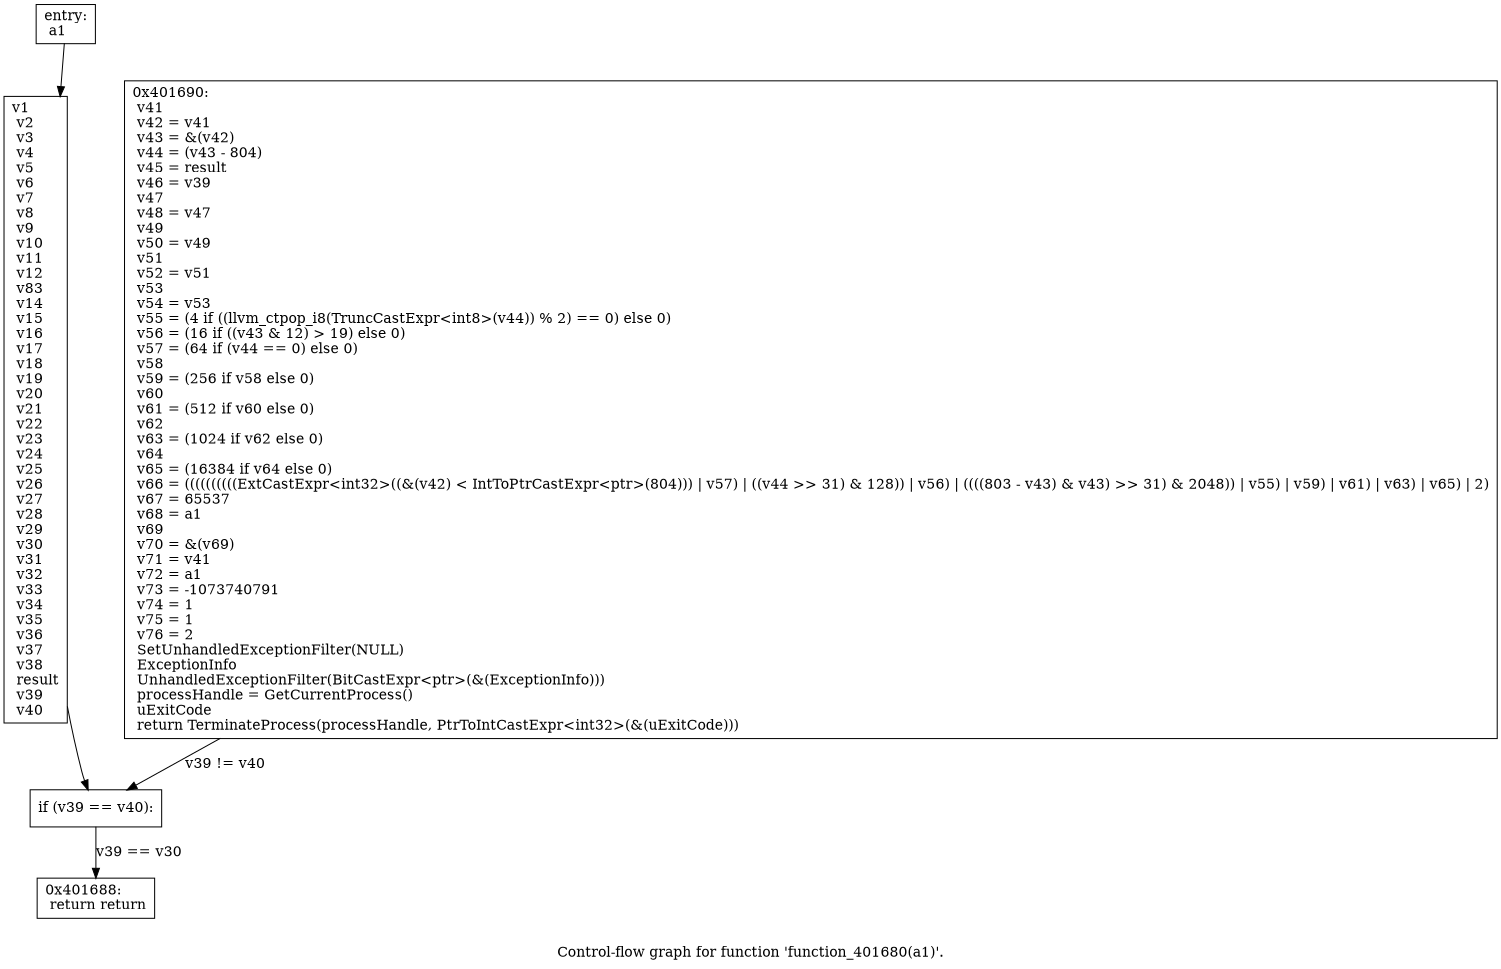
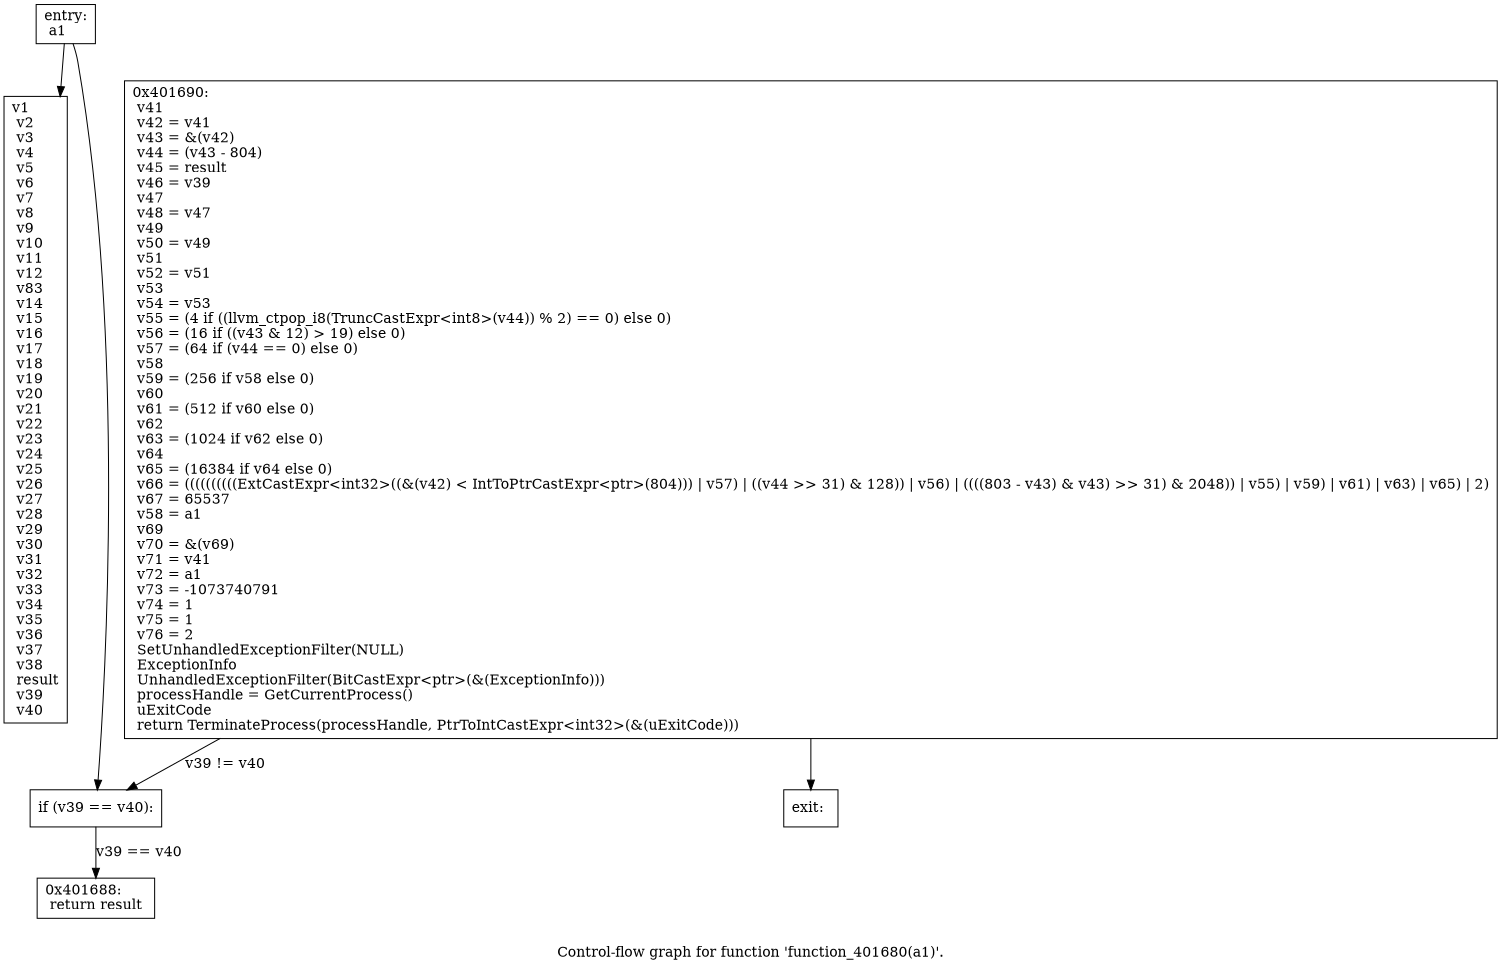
(168, 515) -> (168, 515)
(75, 744) -> (108, 411)
none -> (811, 808)
(139, 853) -> (139, 853)
(96, 905) -> (94, 905)
